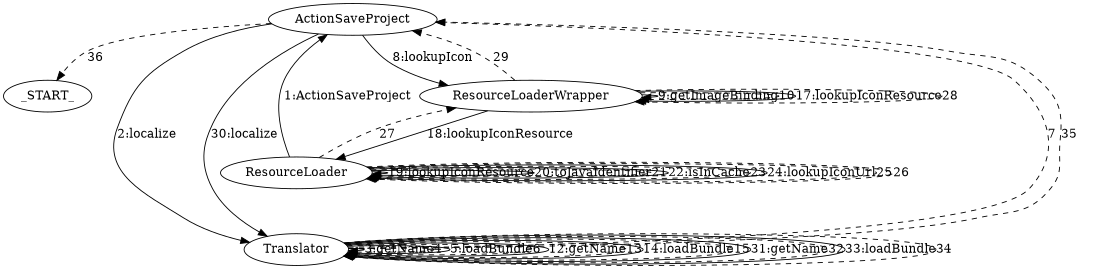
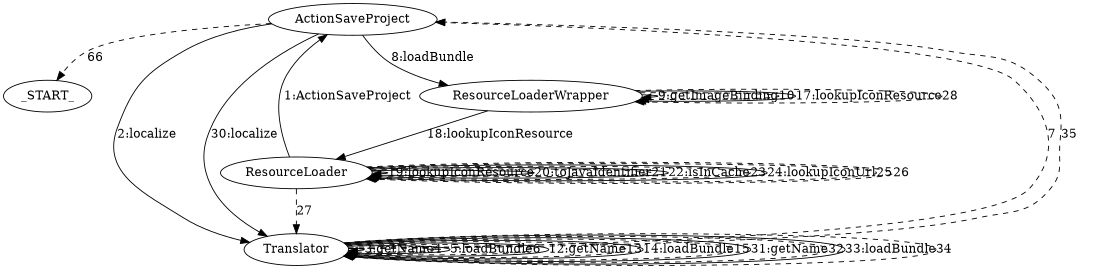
(471, 50) -> none
(96, 58) -> (96, 58)
(433, 58) -> (433, 58)
(381, 127) -> (296, 207)
